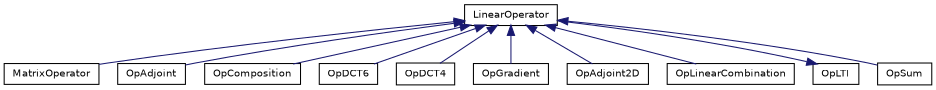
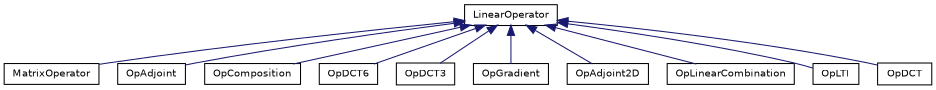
(739, 48) -> (691, 43)
(426, 74) -> (426, 74)
(905, 74) -> (905, 74)
